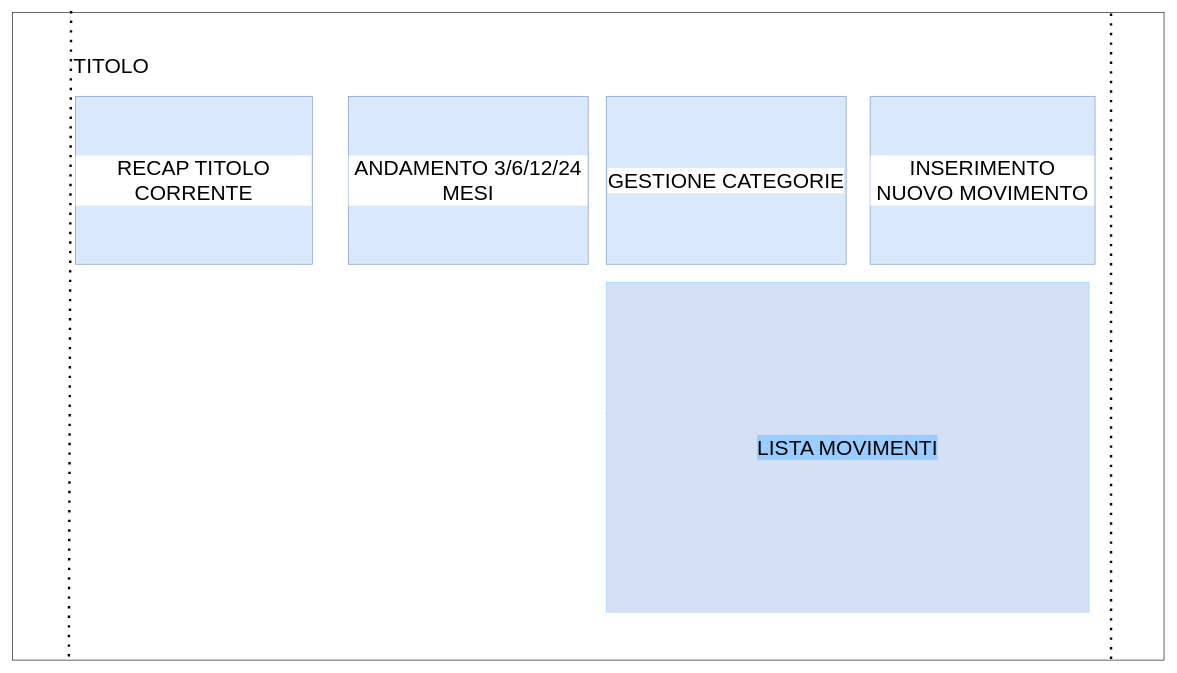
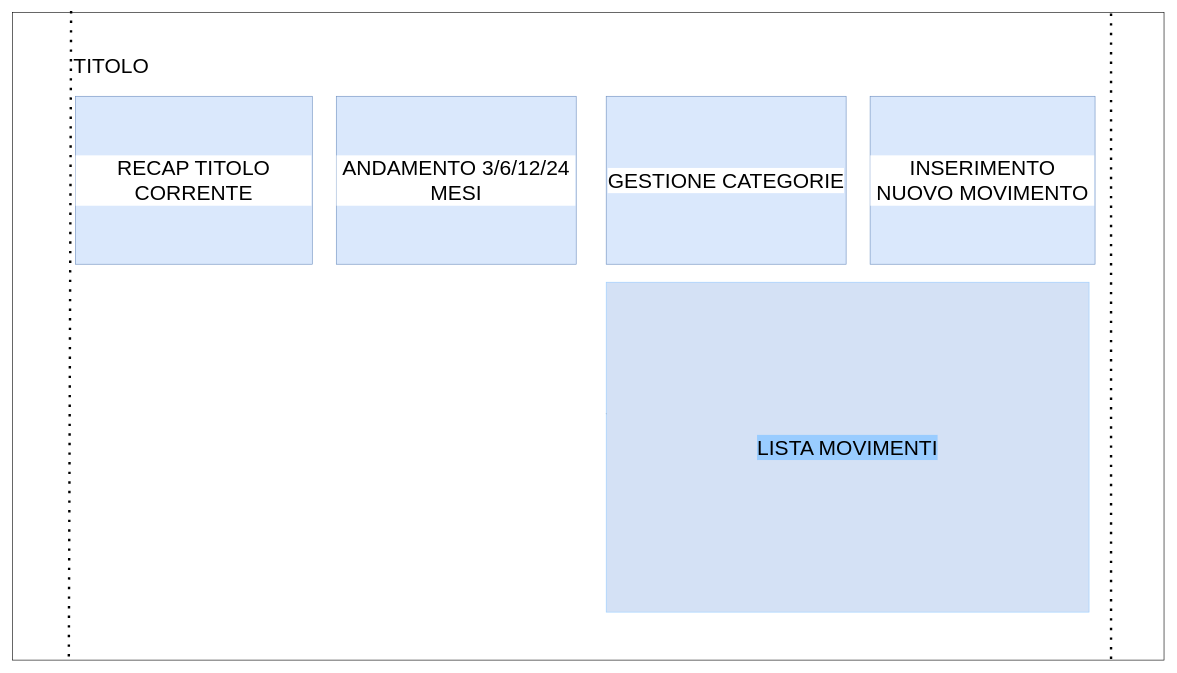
(468, 180) -> (456, 180)
